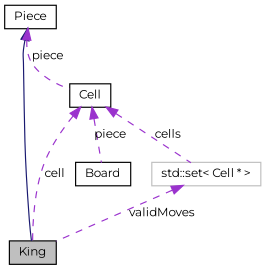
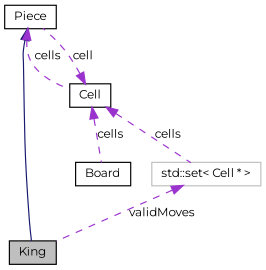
(48, 56) -> (48, 56)
(111, 135) -> (111, 135)
(41, 175) -> (64, 49)
